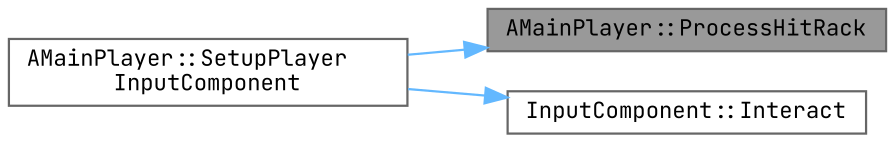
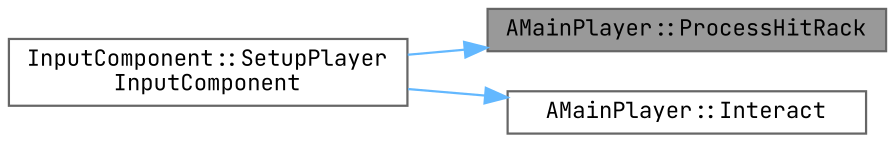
(208, 72) -> (208, 72)
(687, 112) -> (687, 112)
